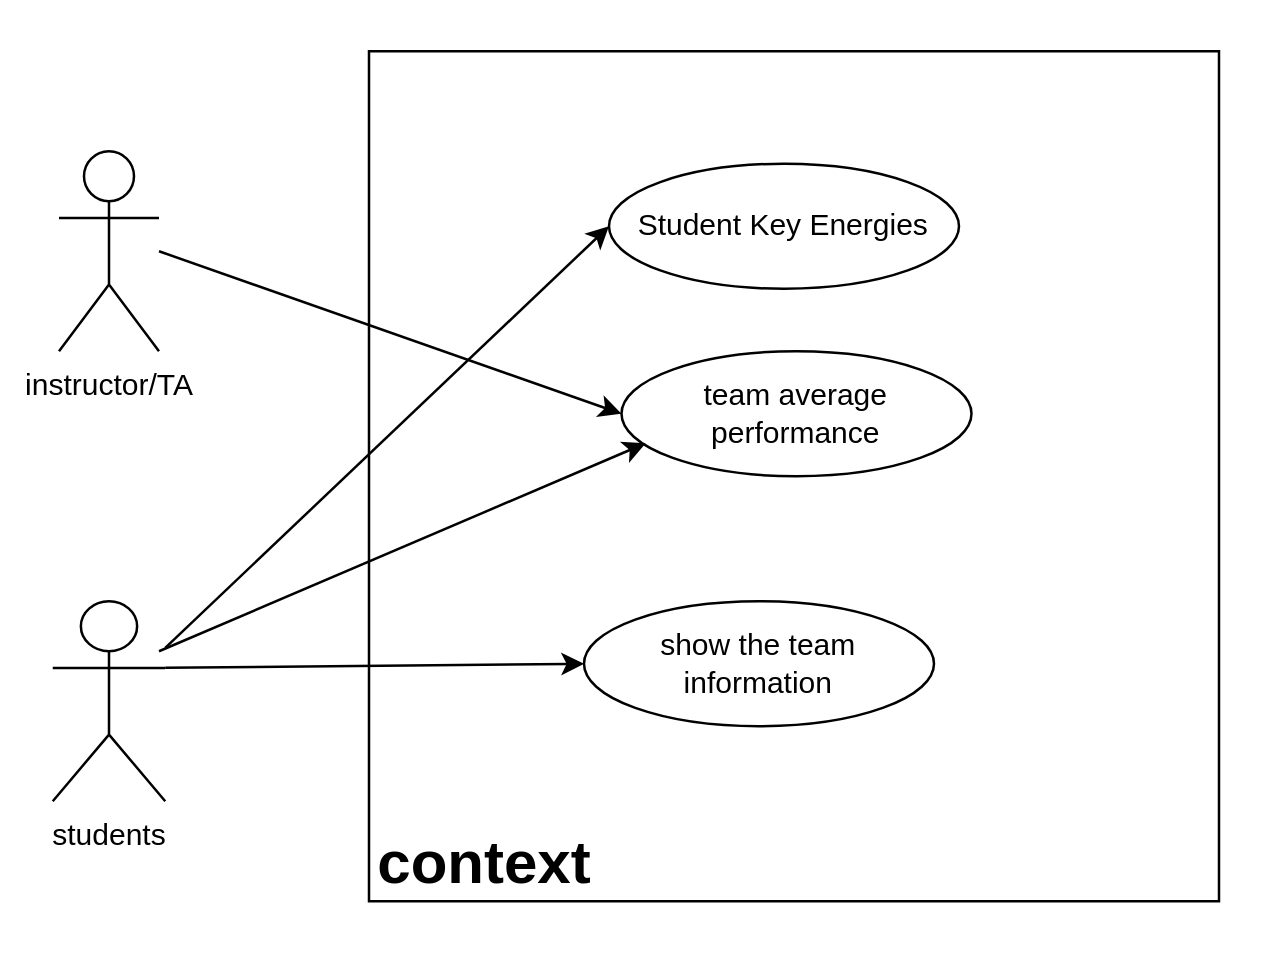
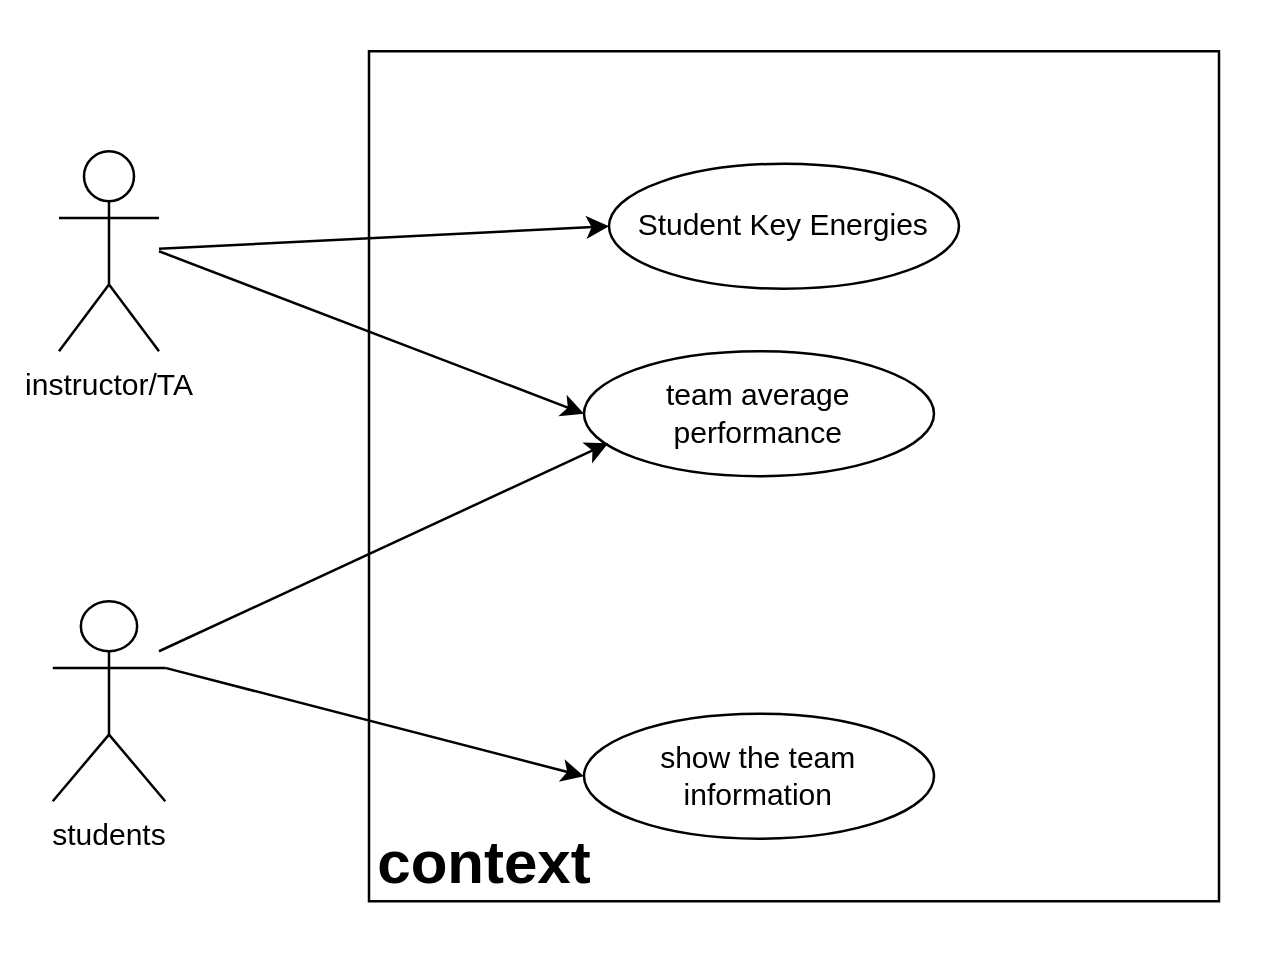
none -> (378, 238)
(796, 414) -> (759, 414)
(315, 505) -> none
(759, 664) -> (759, 776)
